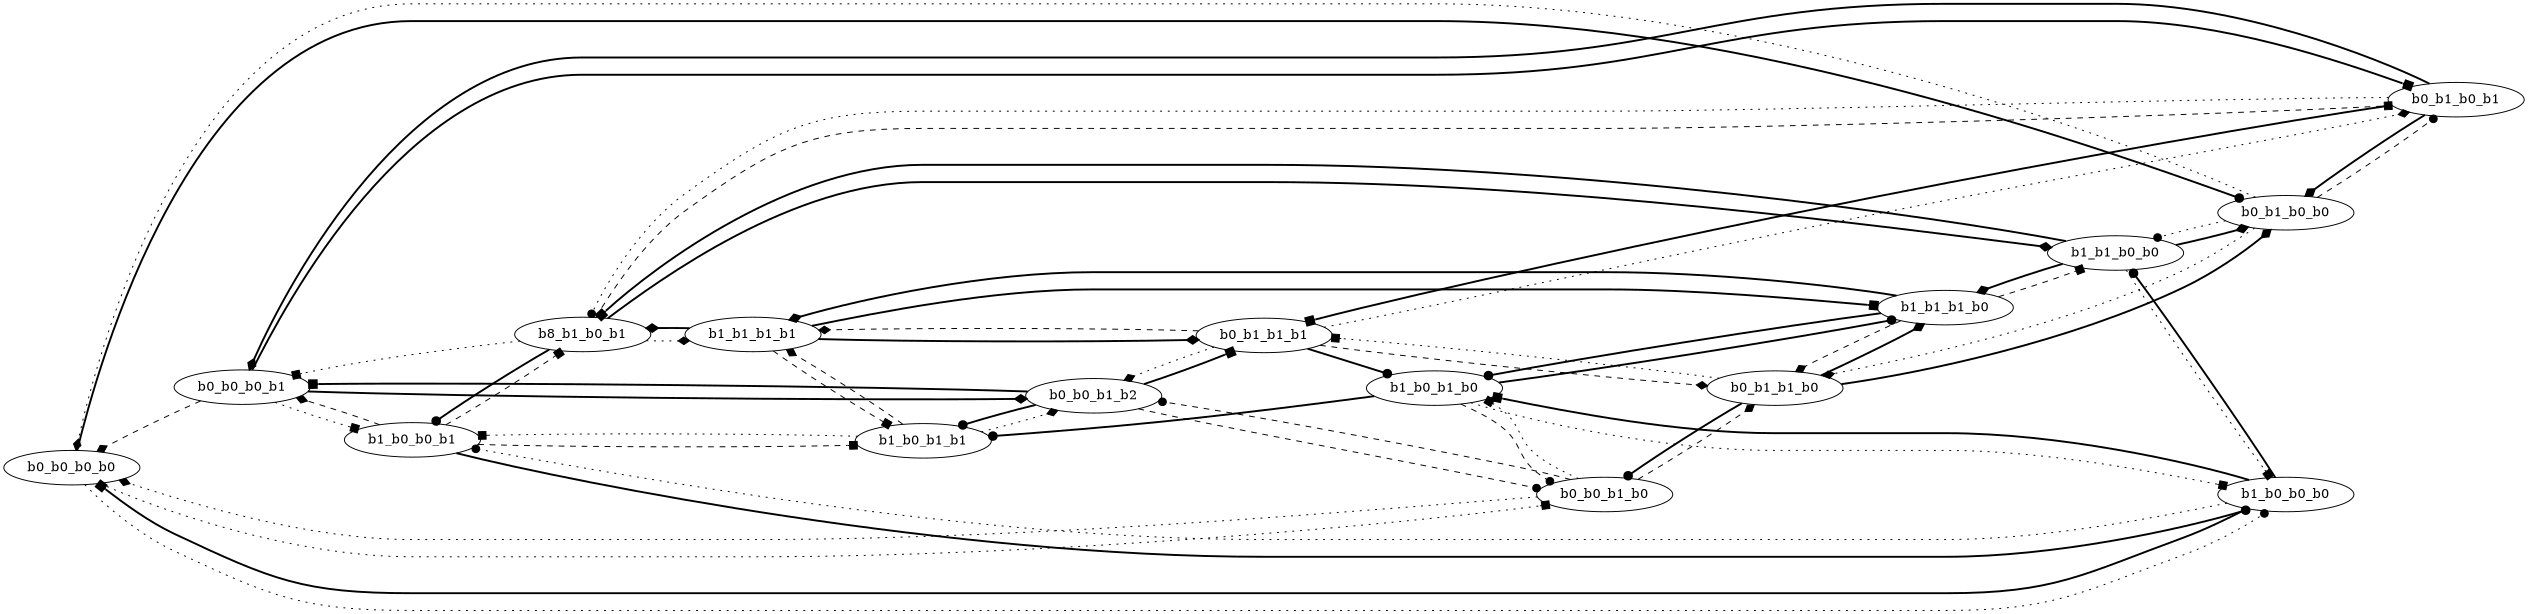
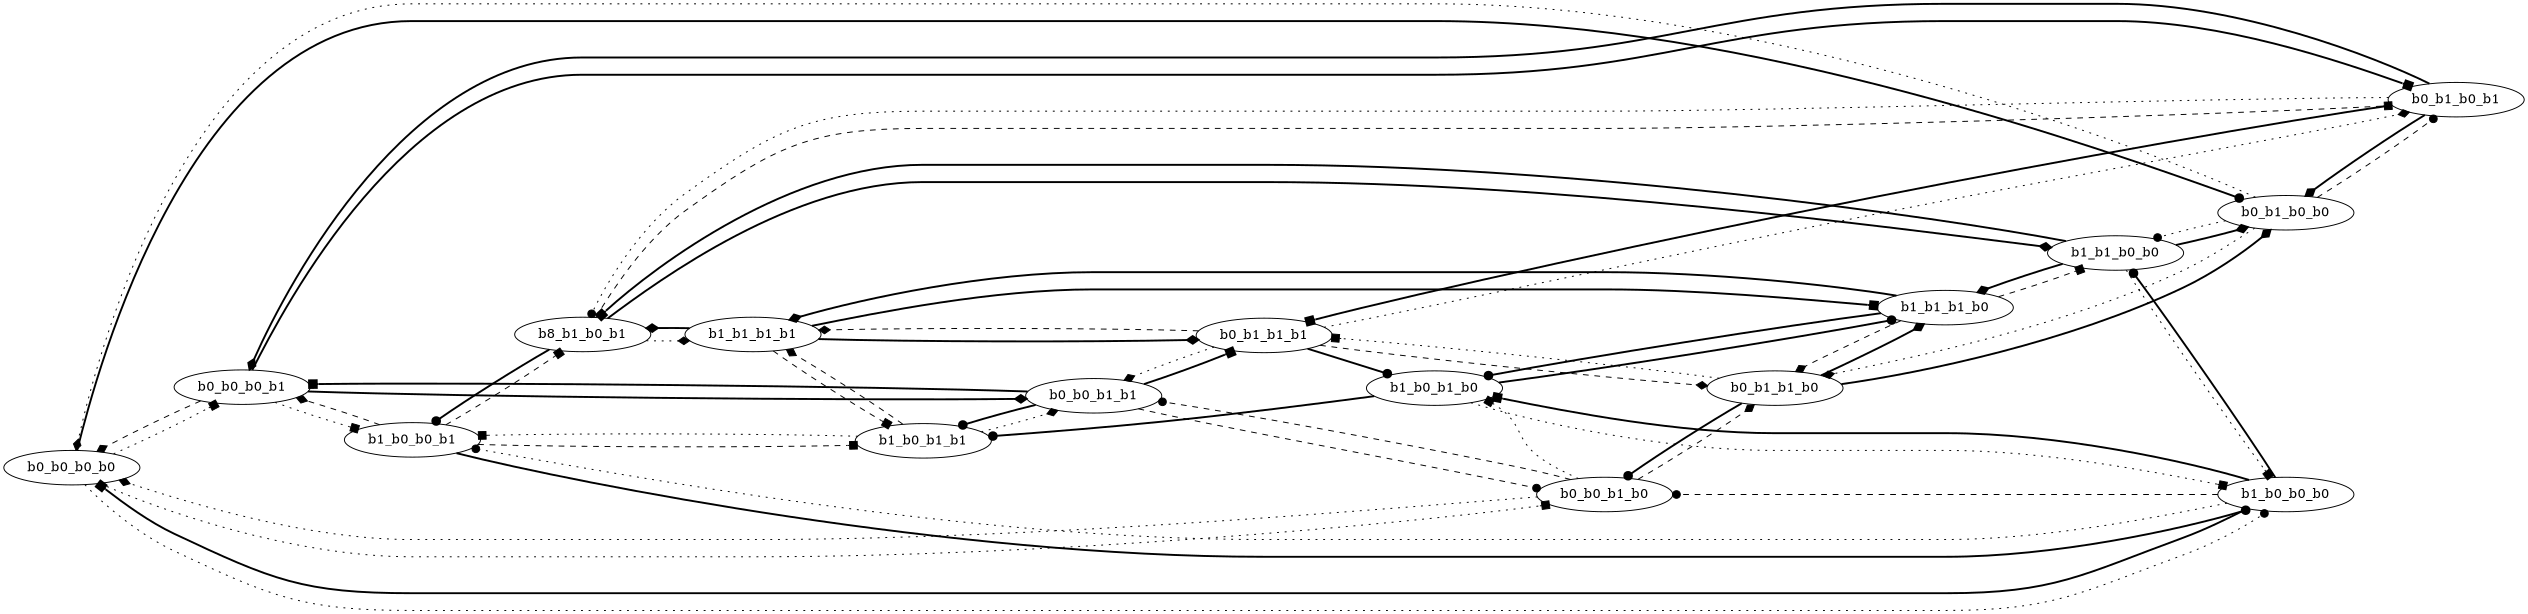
(411, 355) -> (161, 432)
(1094, 396) -> (1094, 396)
(1510, 435) -> (1949, 494)
